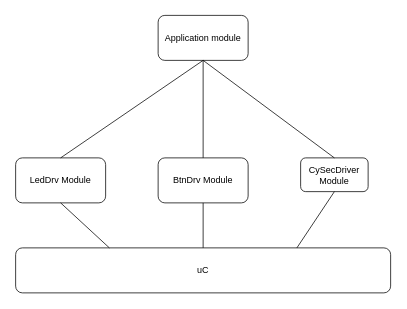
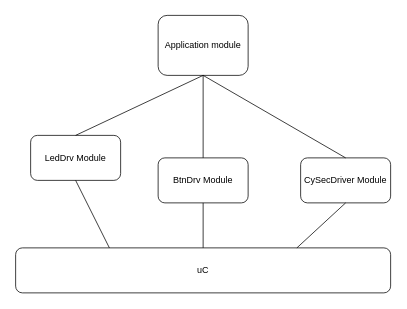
(203, 38) -> (203, 45)
(334, 175) -> (345, 180)
(60, 180) -> (75, 158)
